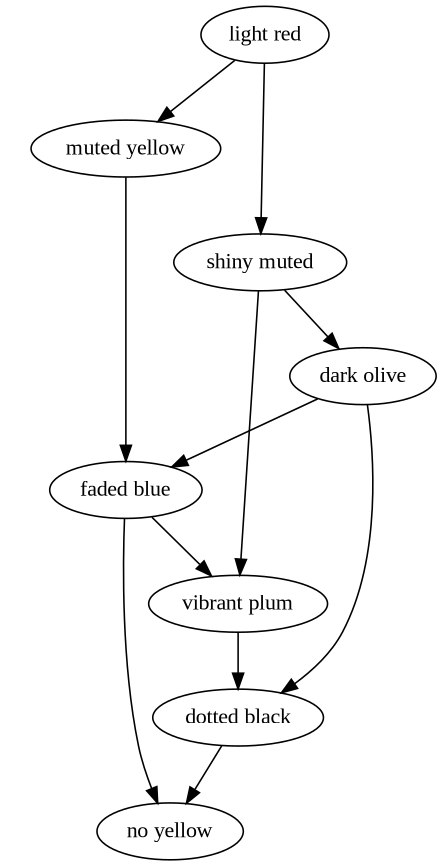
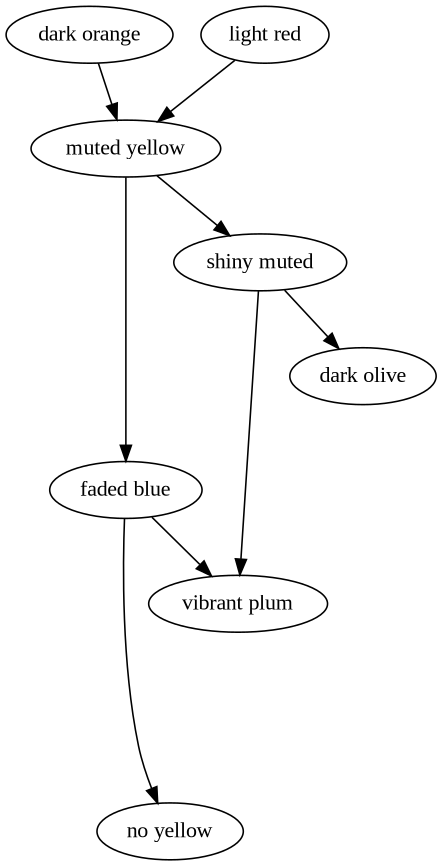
none -> (90, 35)
(263, 140) -> (187, 201)
(262, 425) -> none
(238, 718) -> none
